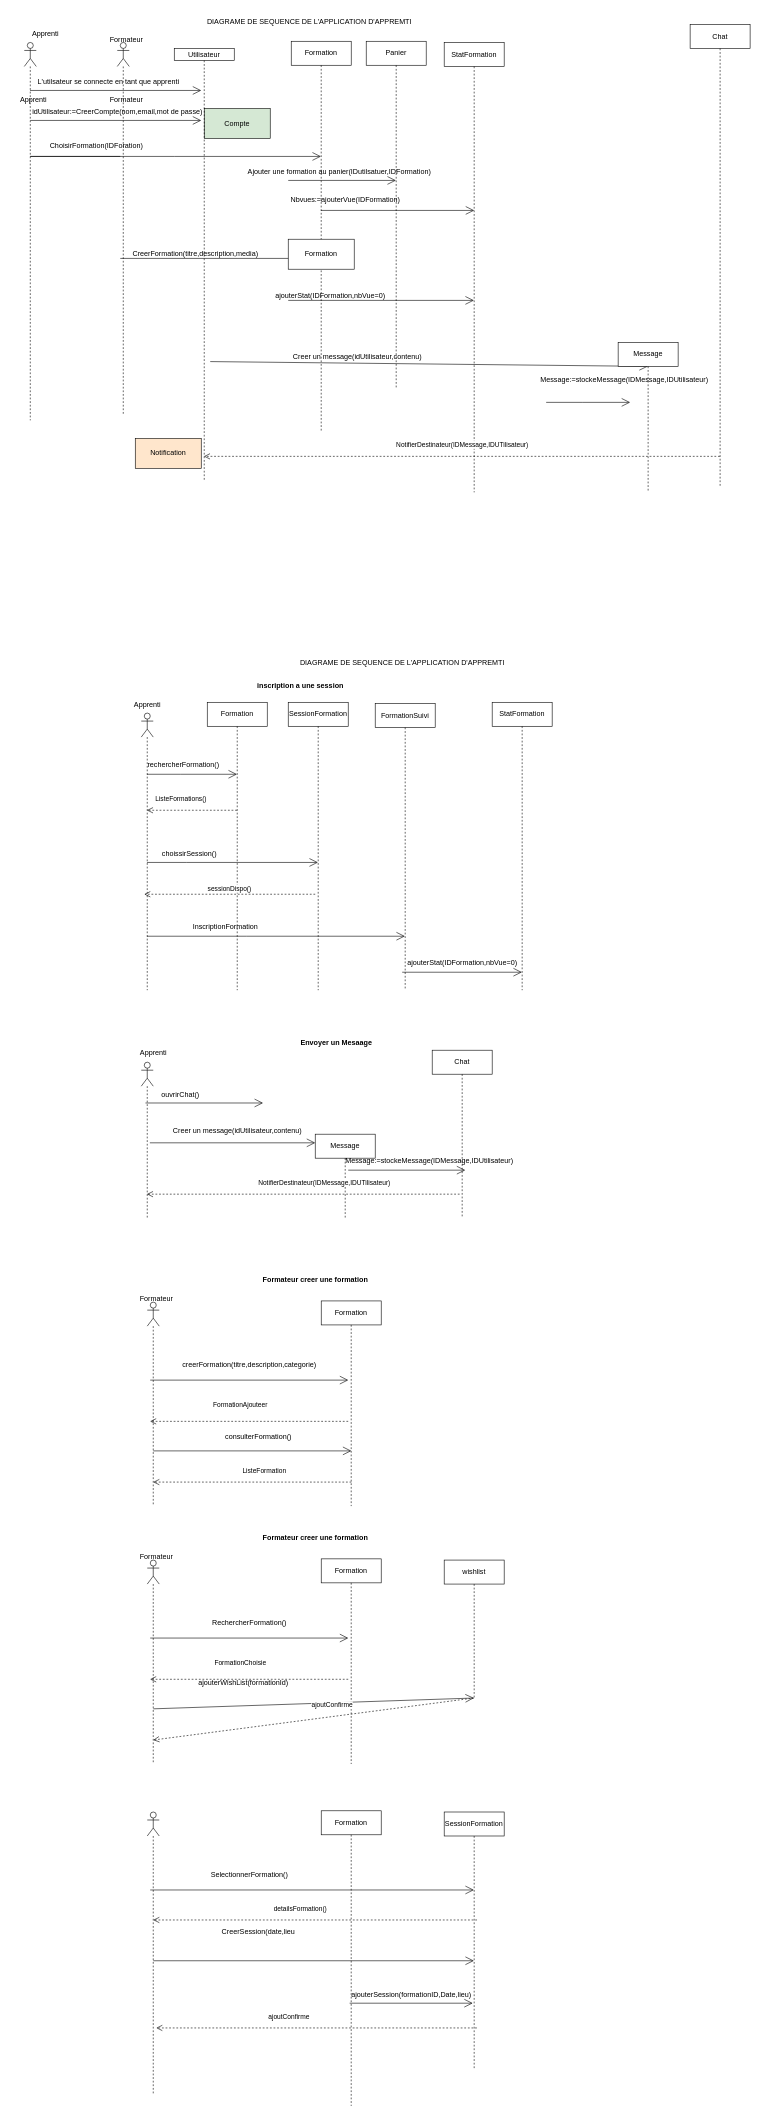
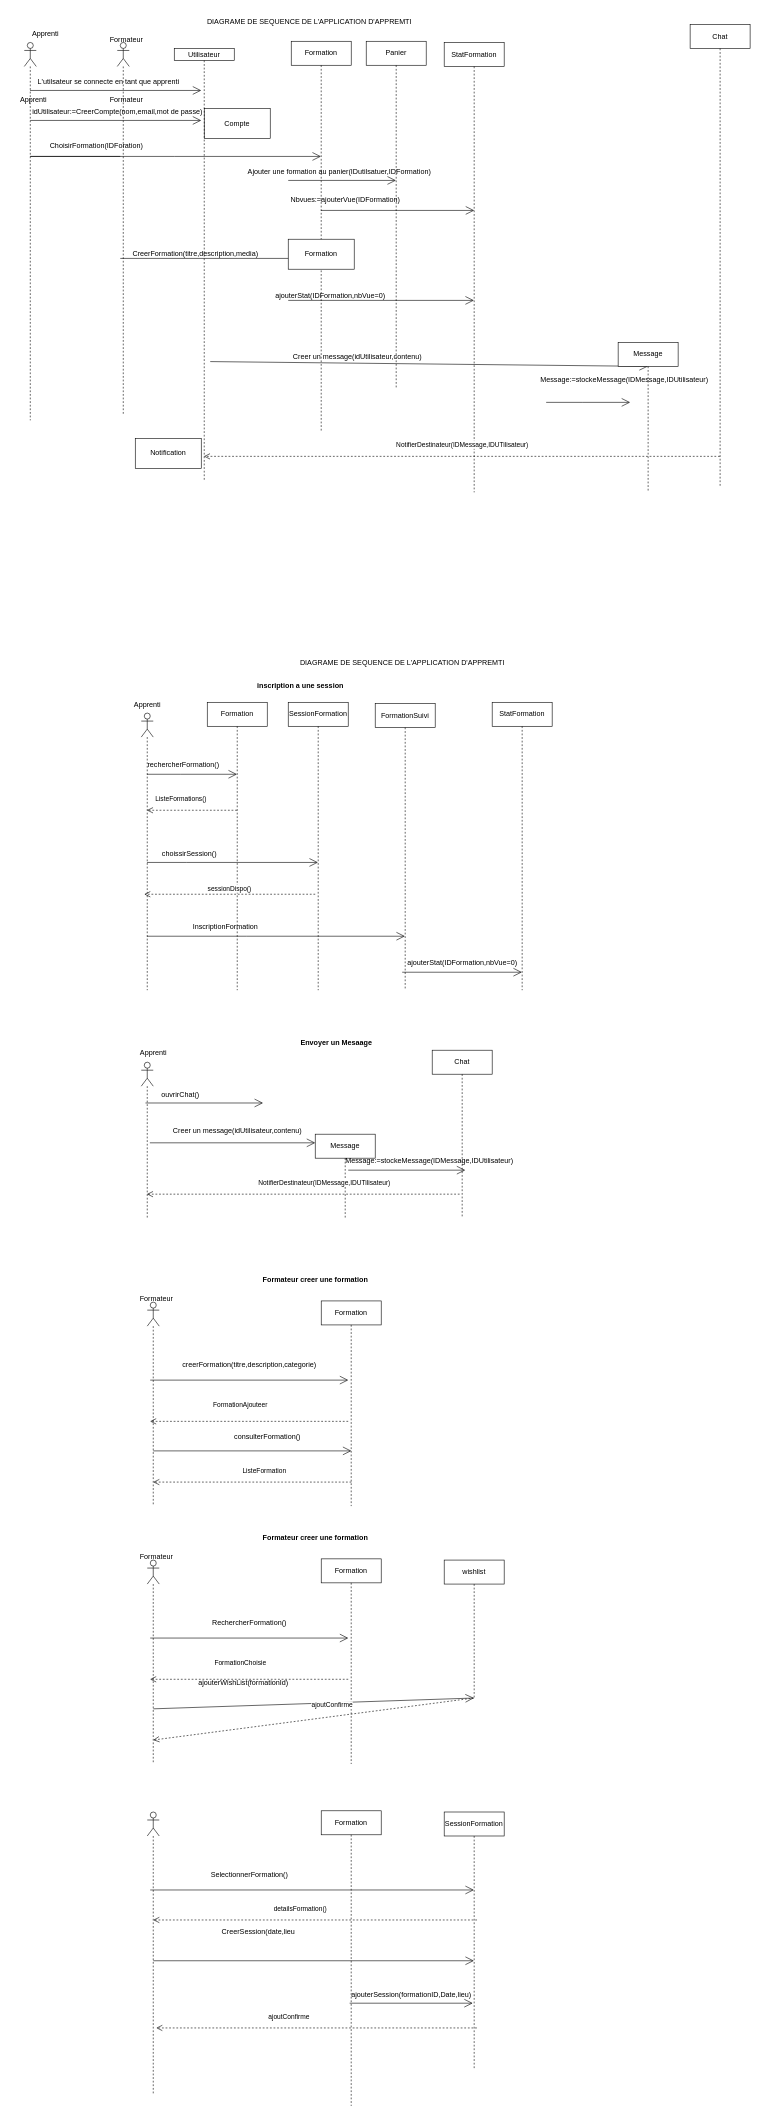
(237, 123) -> (237, 123)
(168, 453) -> (168, 453)
(258, 1437) -> (267, 1437)
